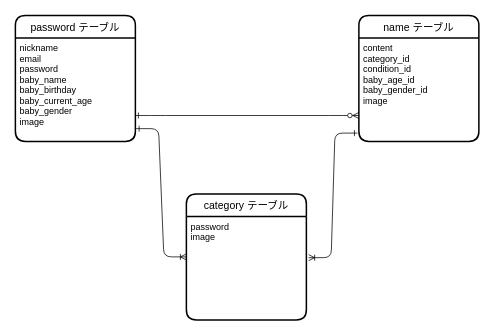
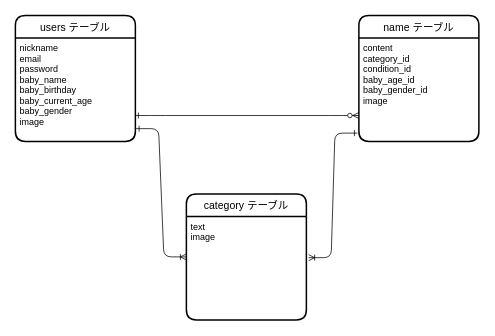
(75, 27) -> (75, 27)
(211, 227) -> (201, 227)
